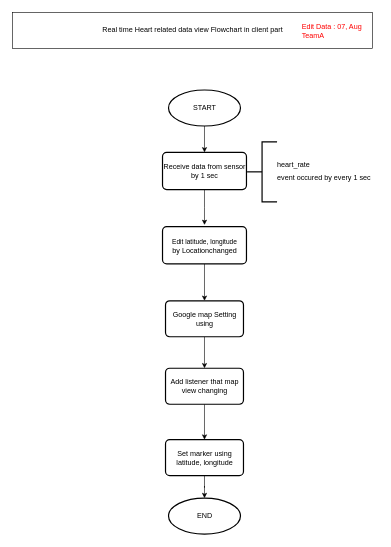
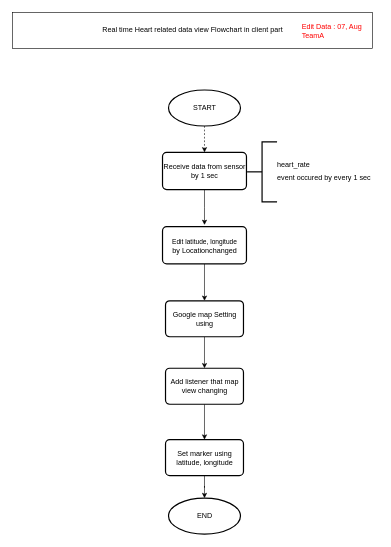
(205, 137) -> (205, 137)
